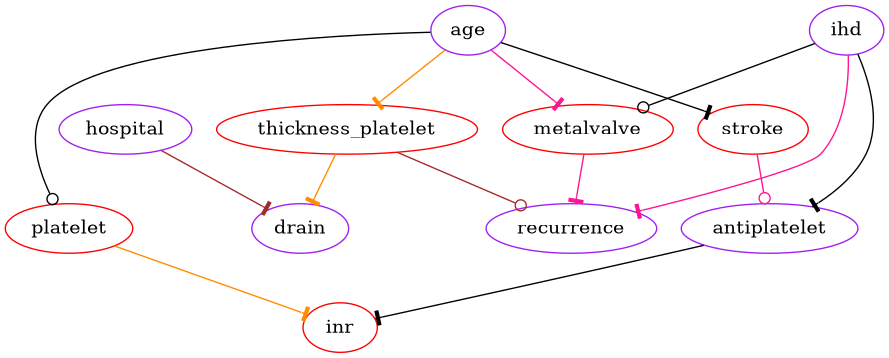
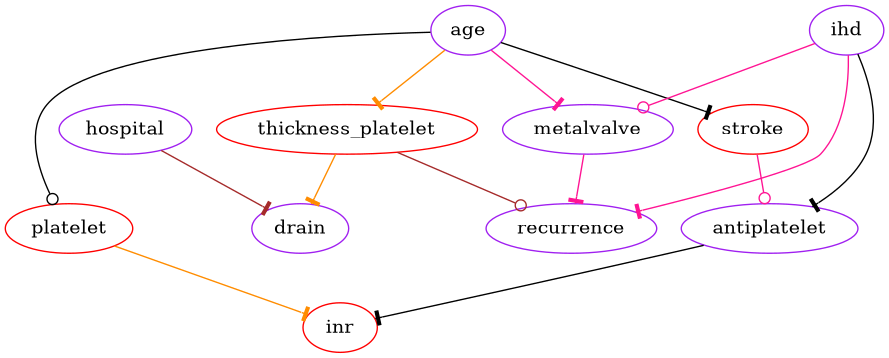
(732, 74) -> (732, 74)
(588, 129) -> (588, 129)
